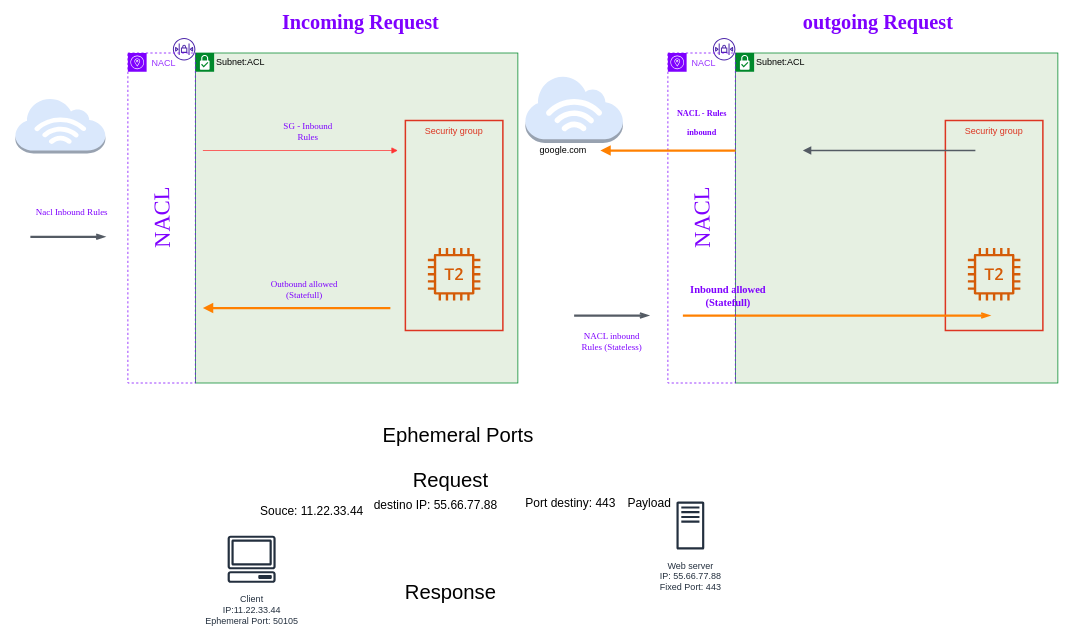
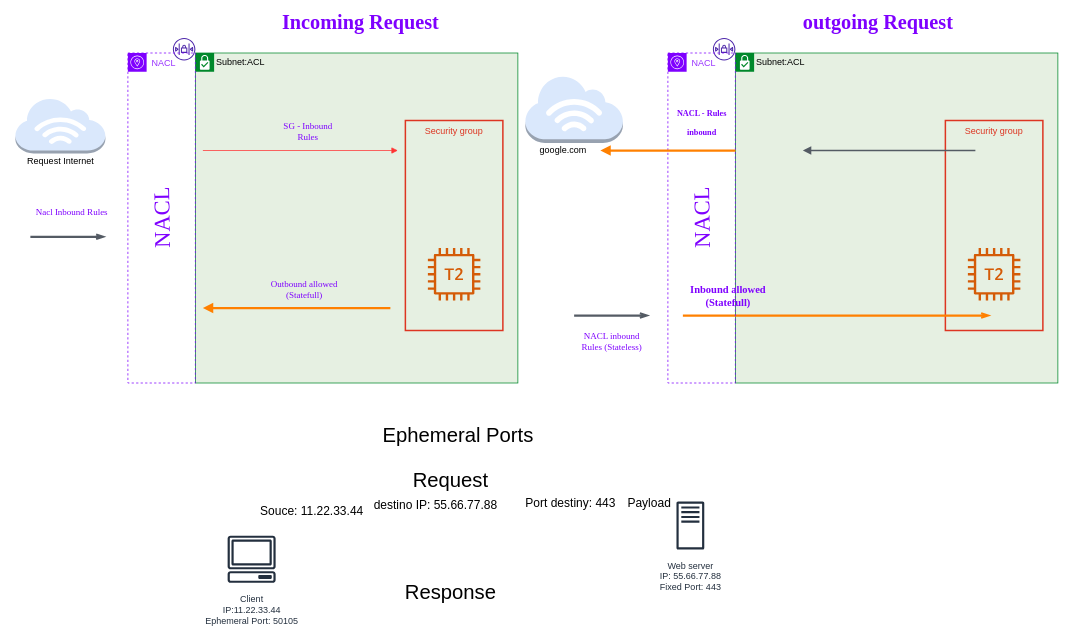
none -> (60, 161)
